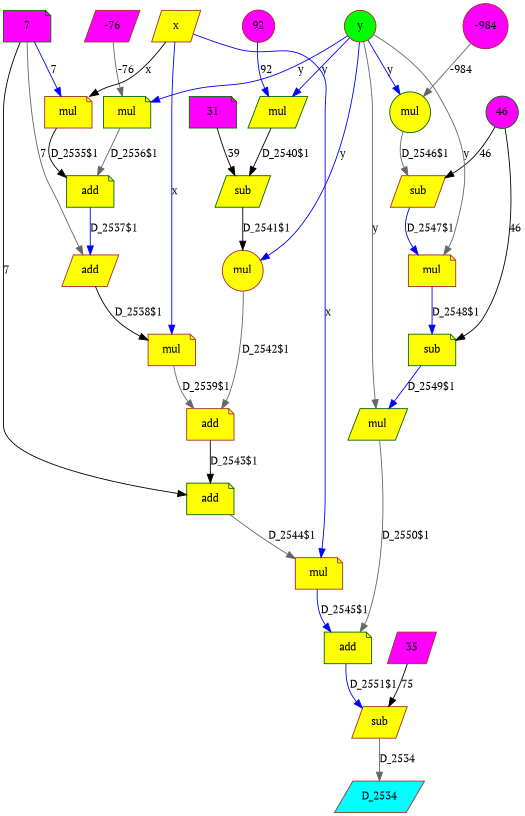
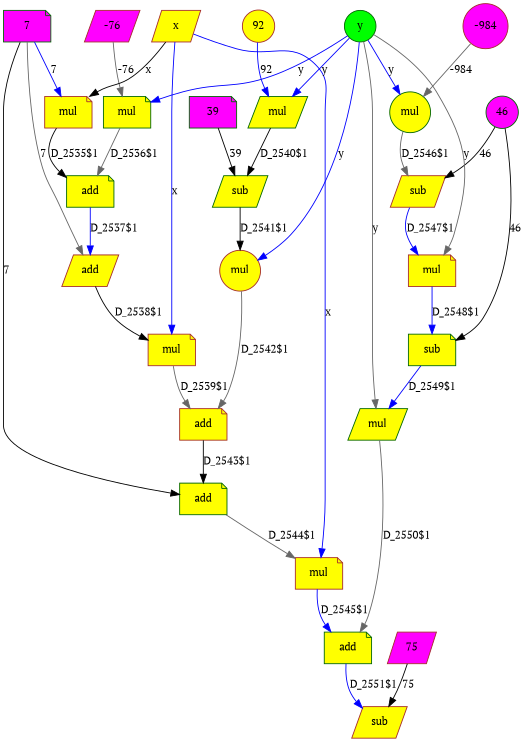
(259, 26) -> (259, 26)
(360, 26) -> (360, 26)
(213, 112) -> (213, 112)
(412, 648) -> (412, 648)
(379, 797) -> none
